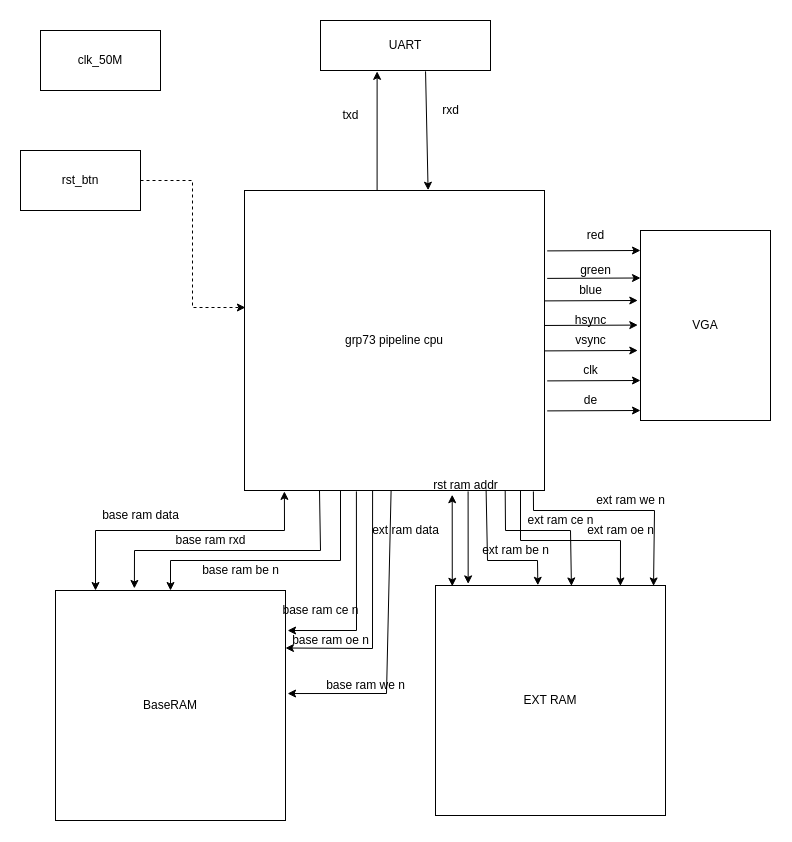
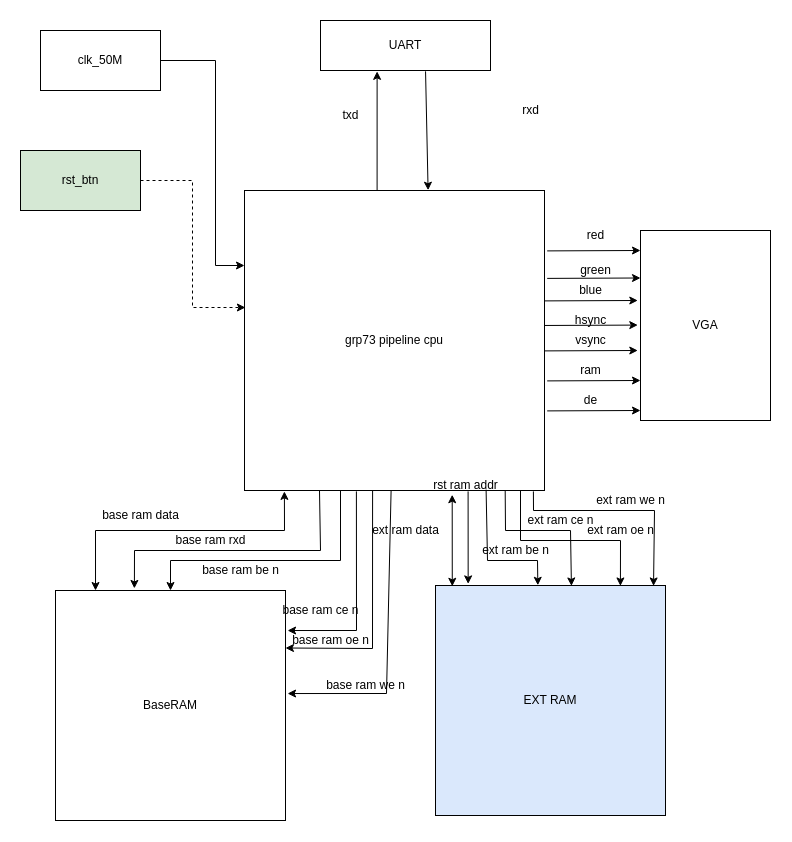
(451, 111) -> (531, 111)
none -> (216, 147)
(81, 181) -> (81, 181)
(591, 371) -> (591, 371)
(551, 701) -> (551, 701)
